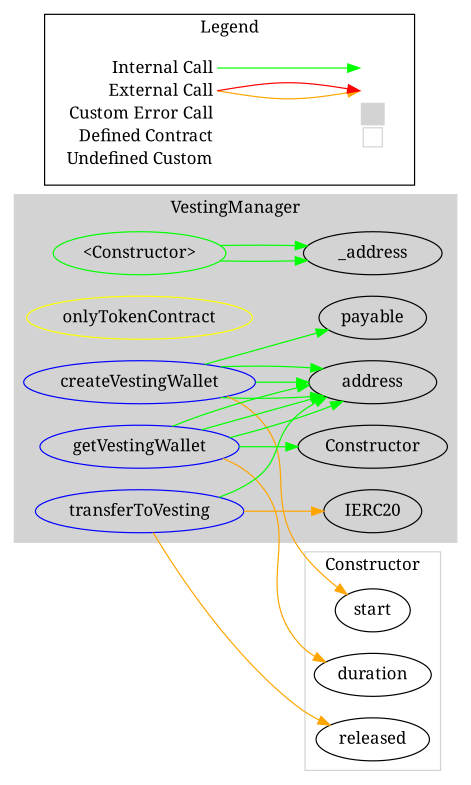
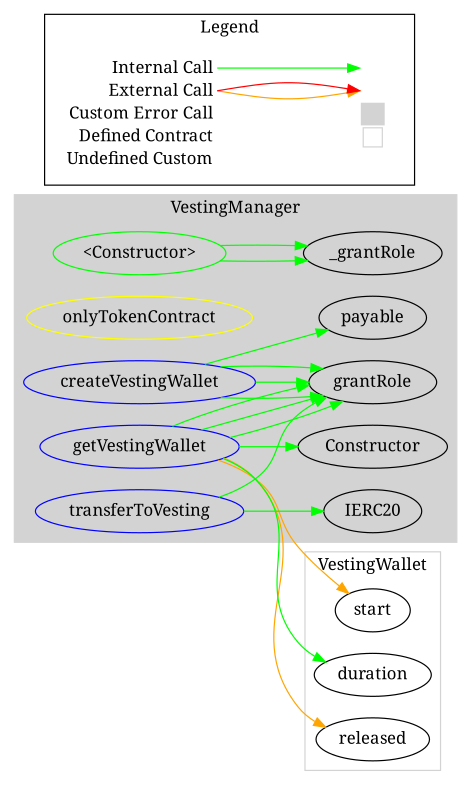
(373, 253) -> (373, 253)
(373, 382) -> (373, 382)
(281, 490) -> (282, 518)
(266, 511) -> (288, 511)
(279, 552) -> (279, 552)
(373, 566) -> (373, 566)
(226, 636) -> (275, 622)
